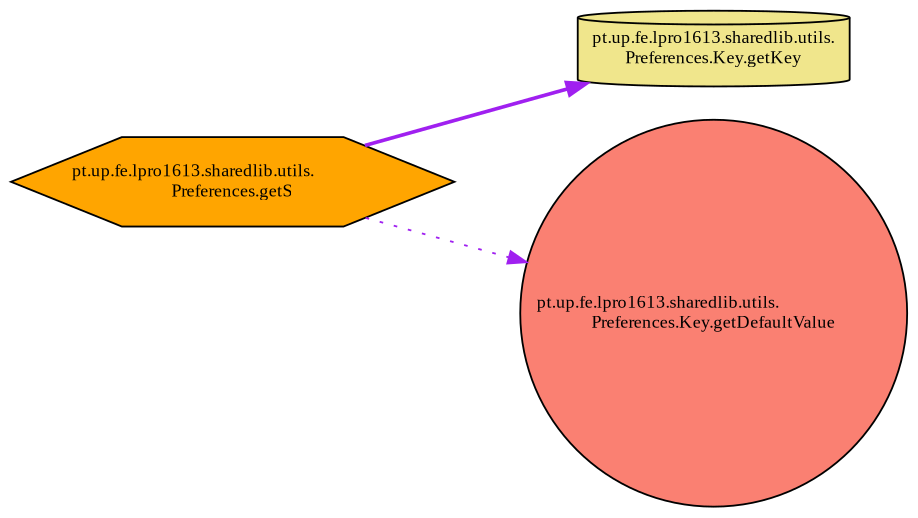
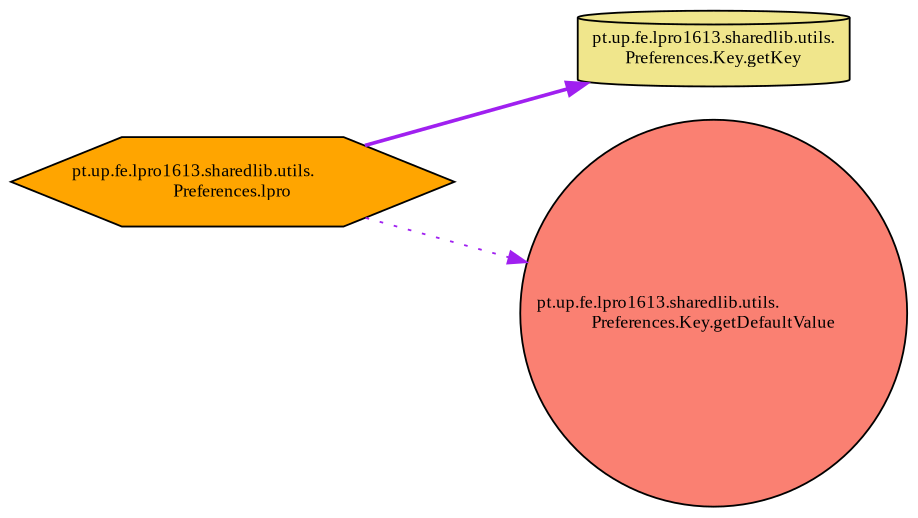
(233, 182) -> (233, 182)
